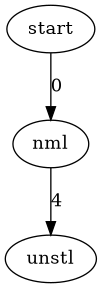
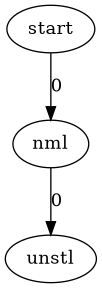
(57, 201) -> (57, 201)
